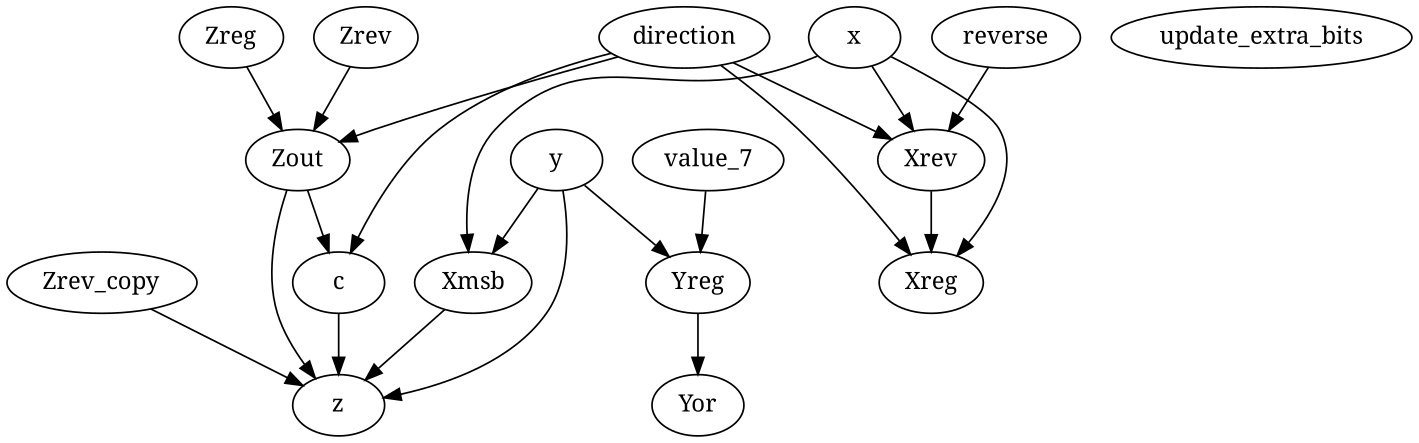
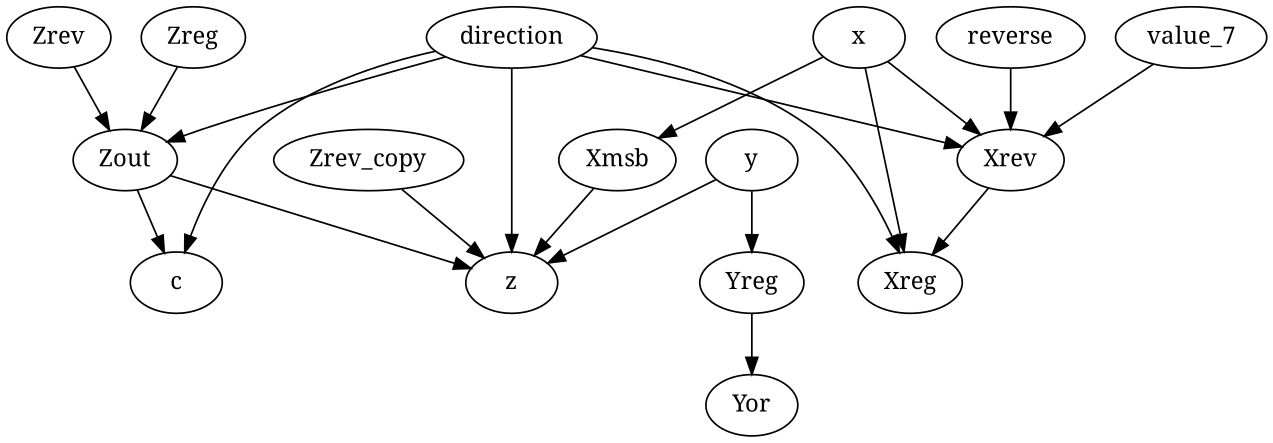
(1262, 37) -> none
(704, 213) -> (1106, 95)
(520, 214) -> none
(339, 336) -> (512, 151)
